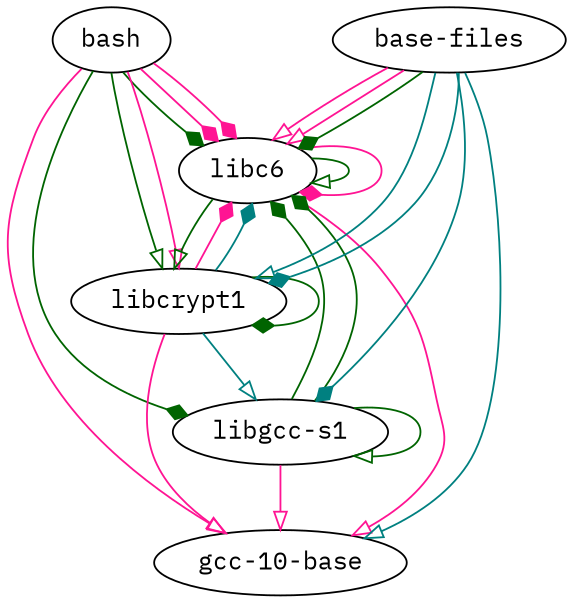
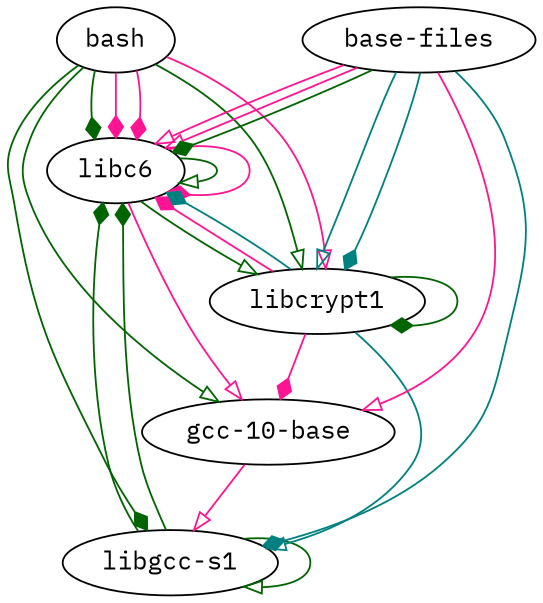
(499, 324) -> (495, 259)
(25, 325) -> (54, 249)
(149, 438) -> (297, 356)
(280, 488) -> (225, 490)
